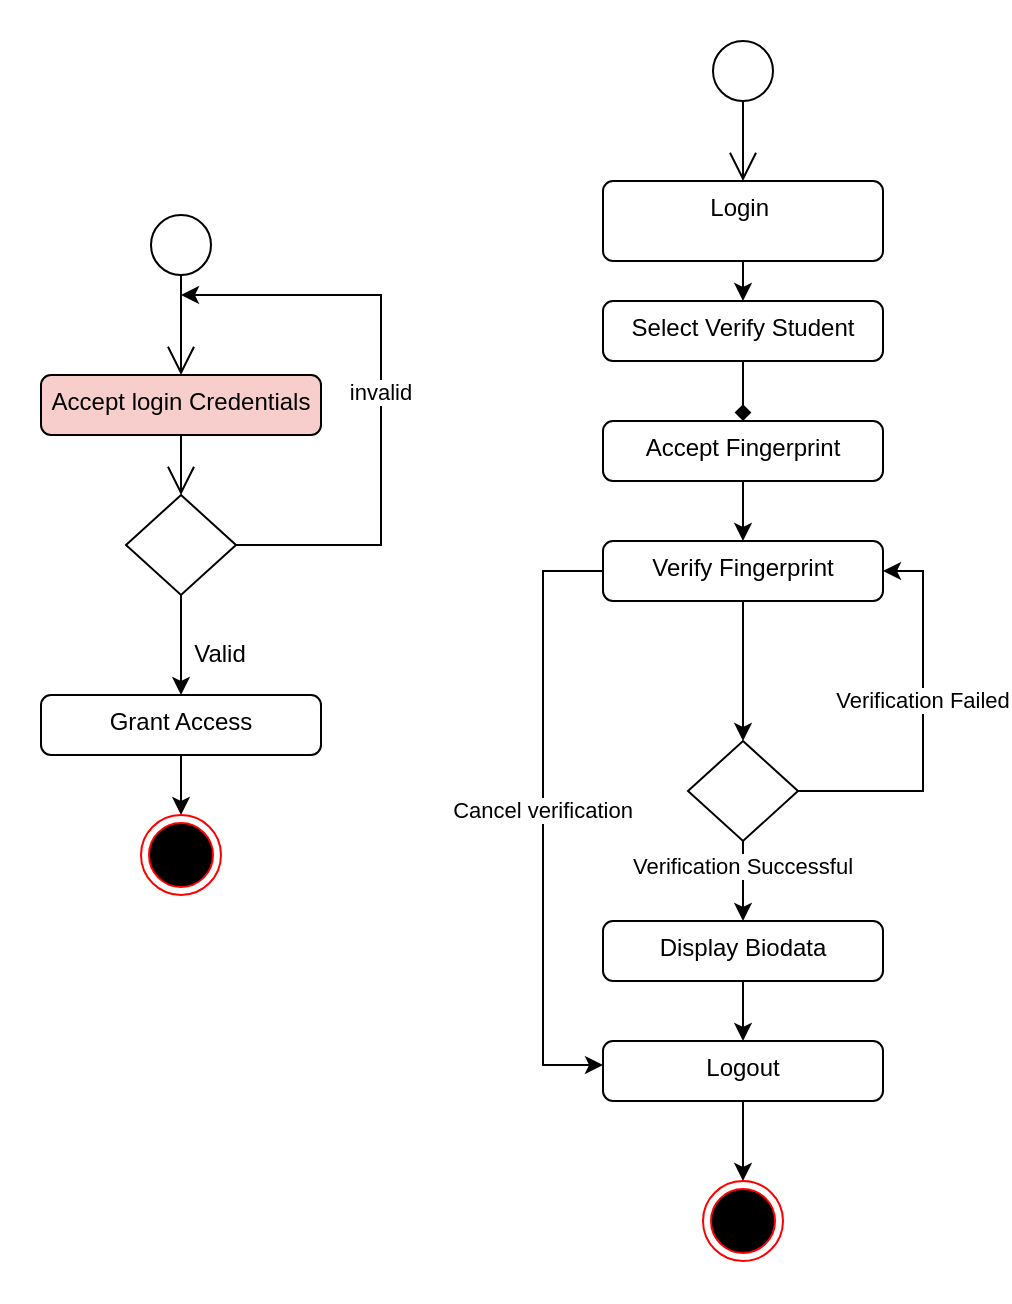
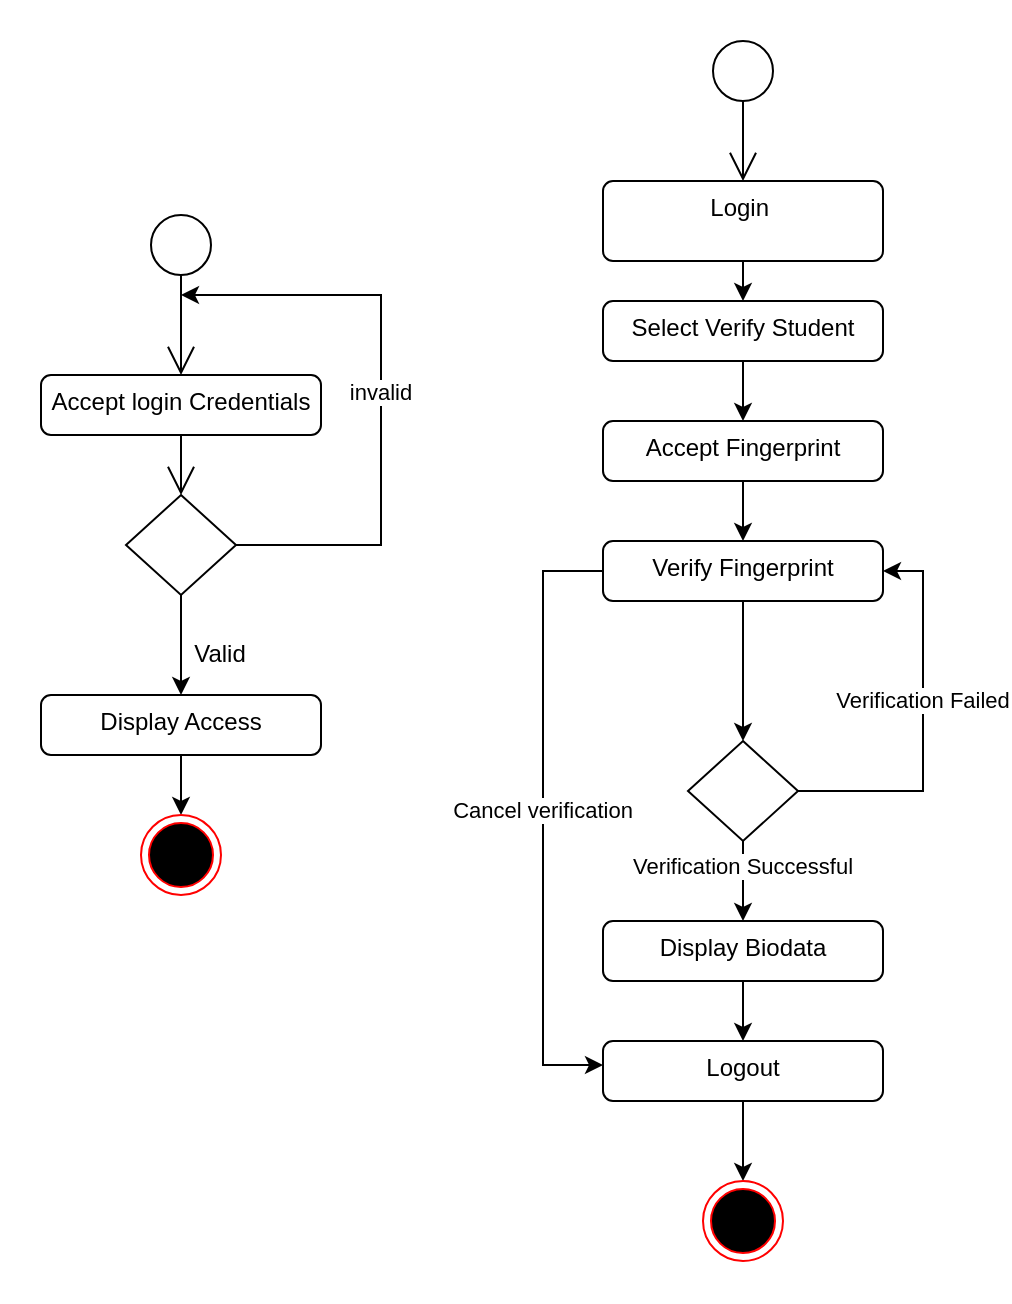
(181, 405) -> (181, 405)
(743, 405) -> (743, 406)
(182, 723) -> (182, 723)
